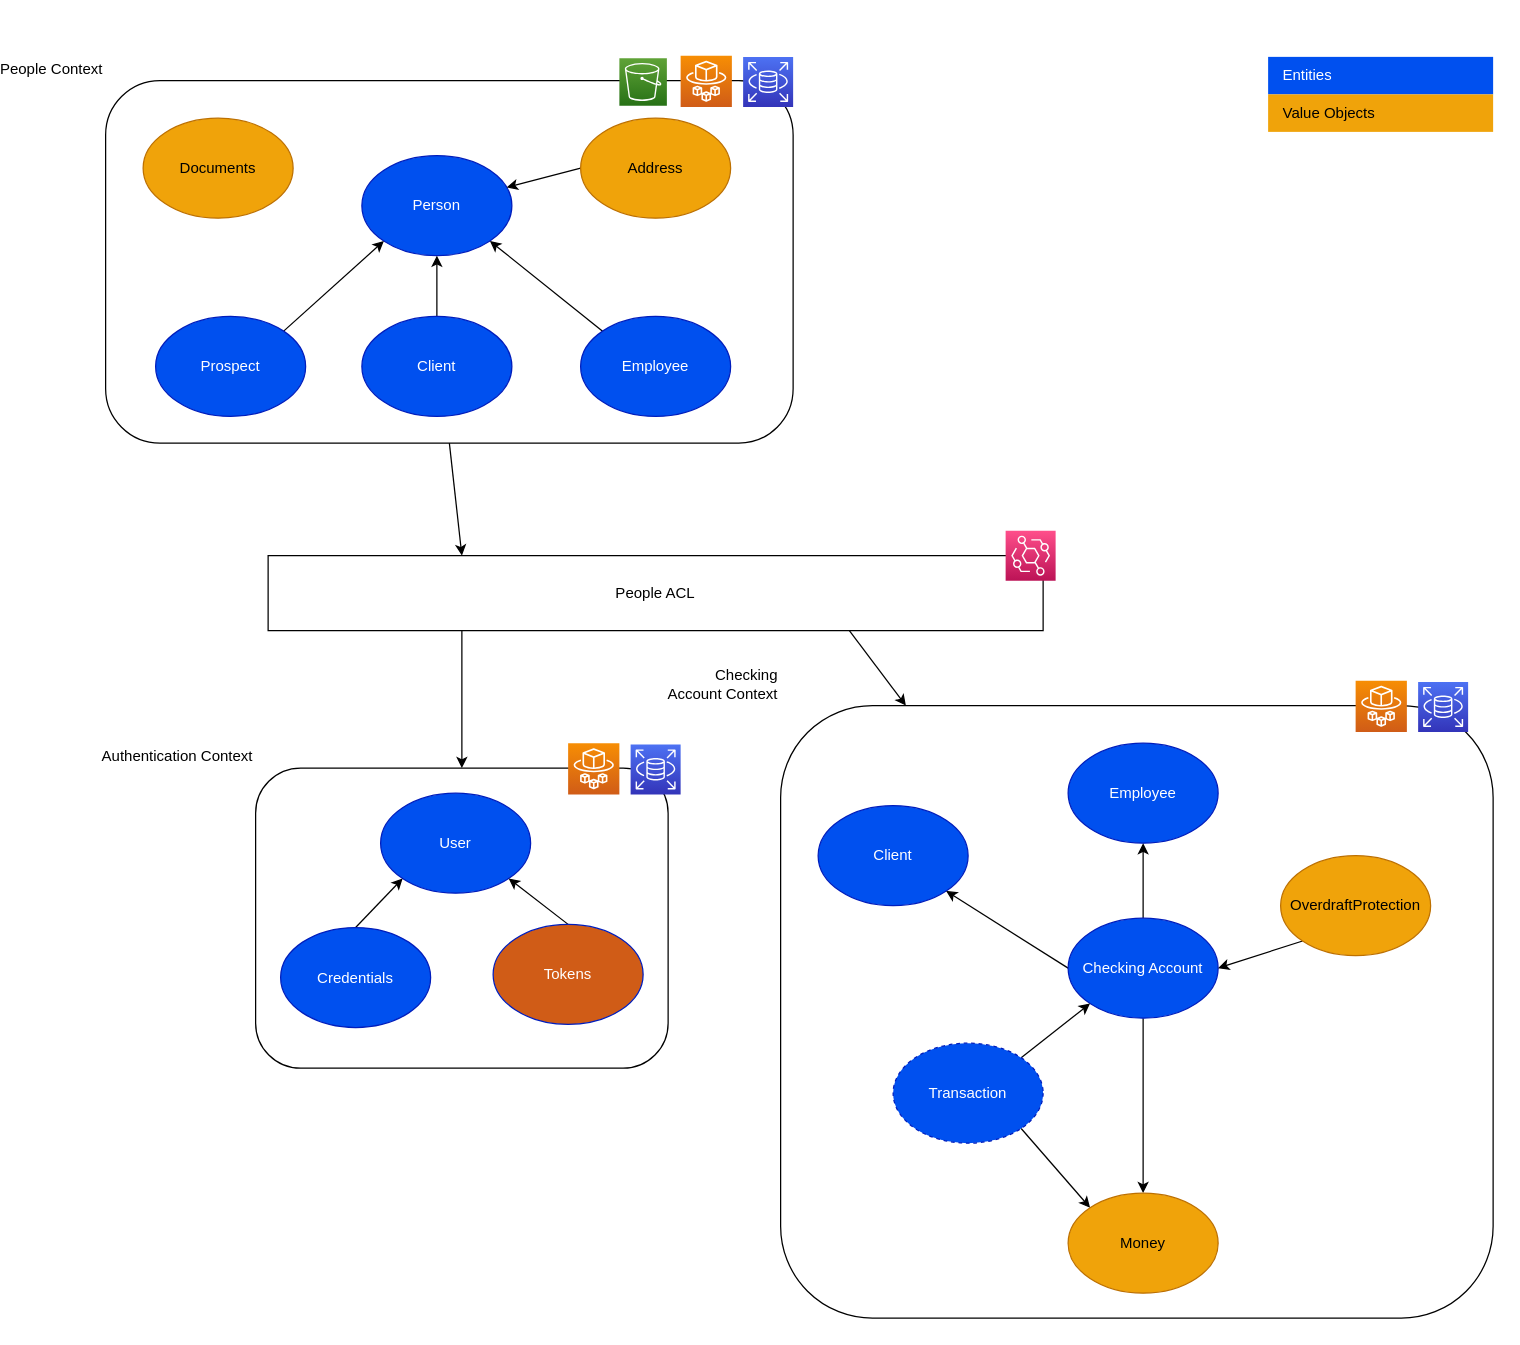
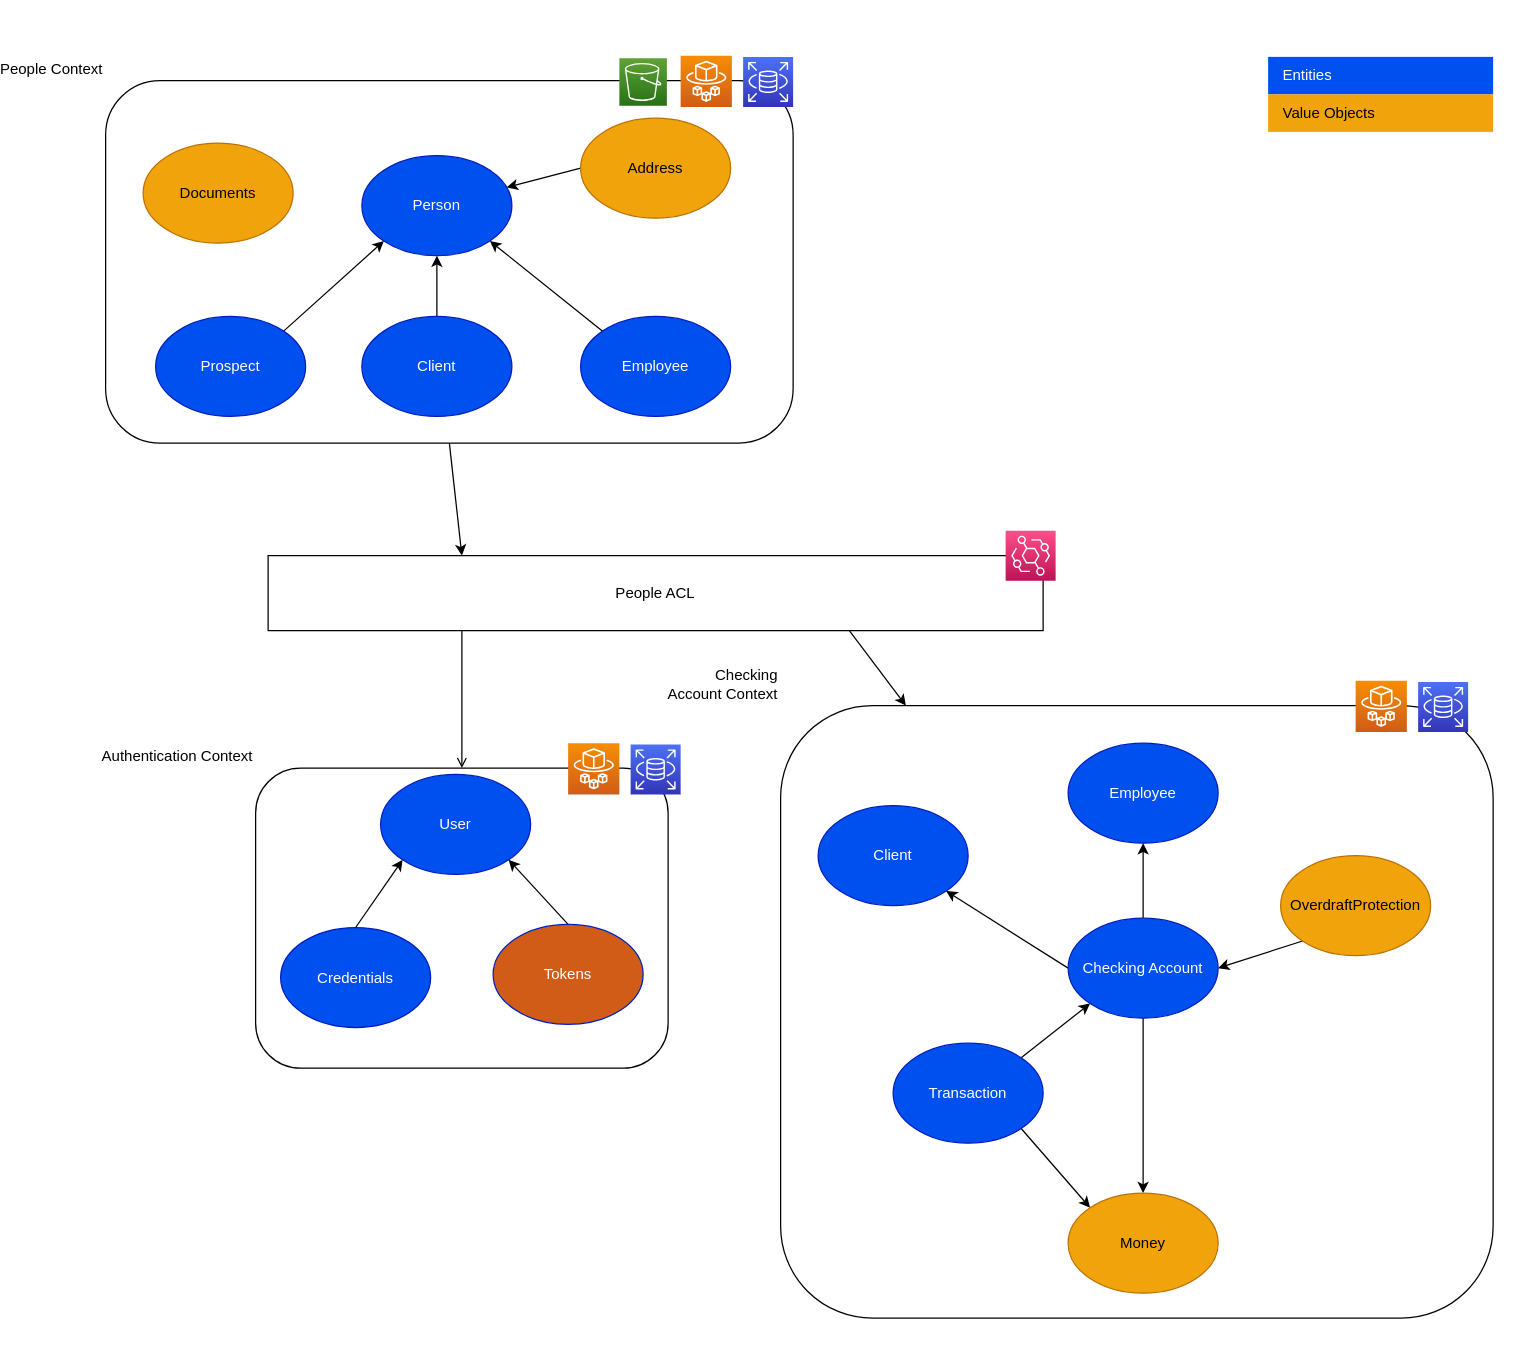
(218, 168) -> (218, 193)
(462, 758) -> (462, 760)
(456, 843) -> (456, 824)
(968, 1093) -> (968, 1093)
